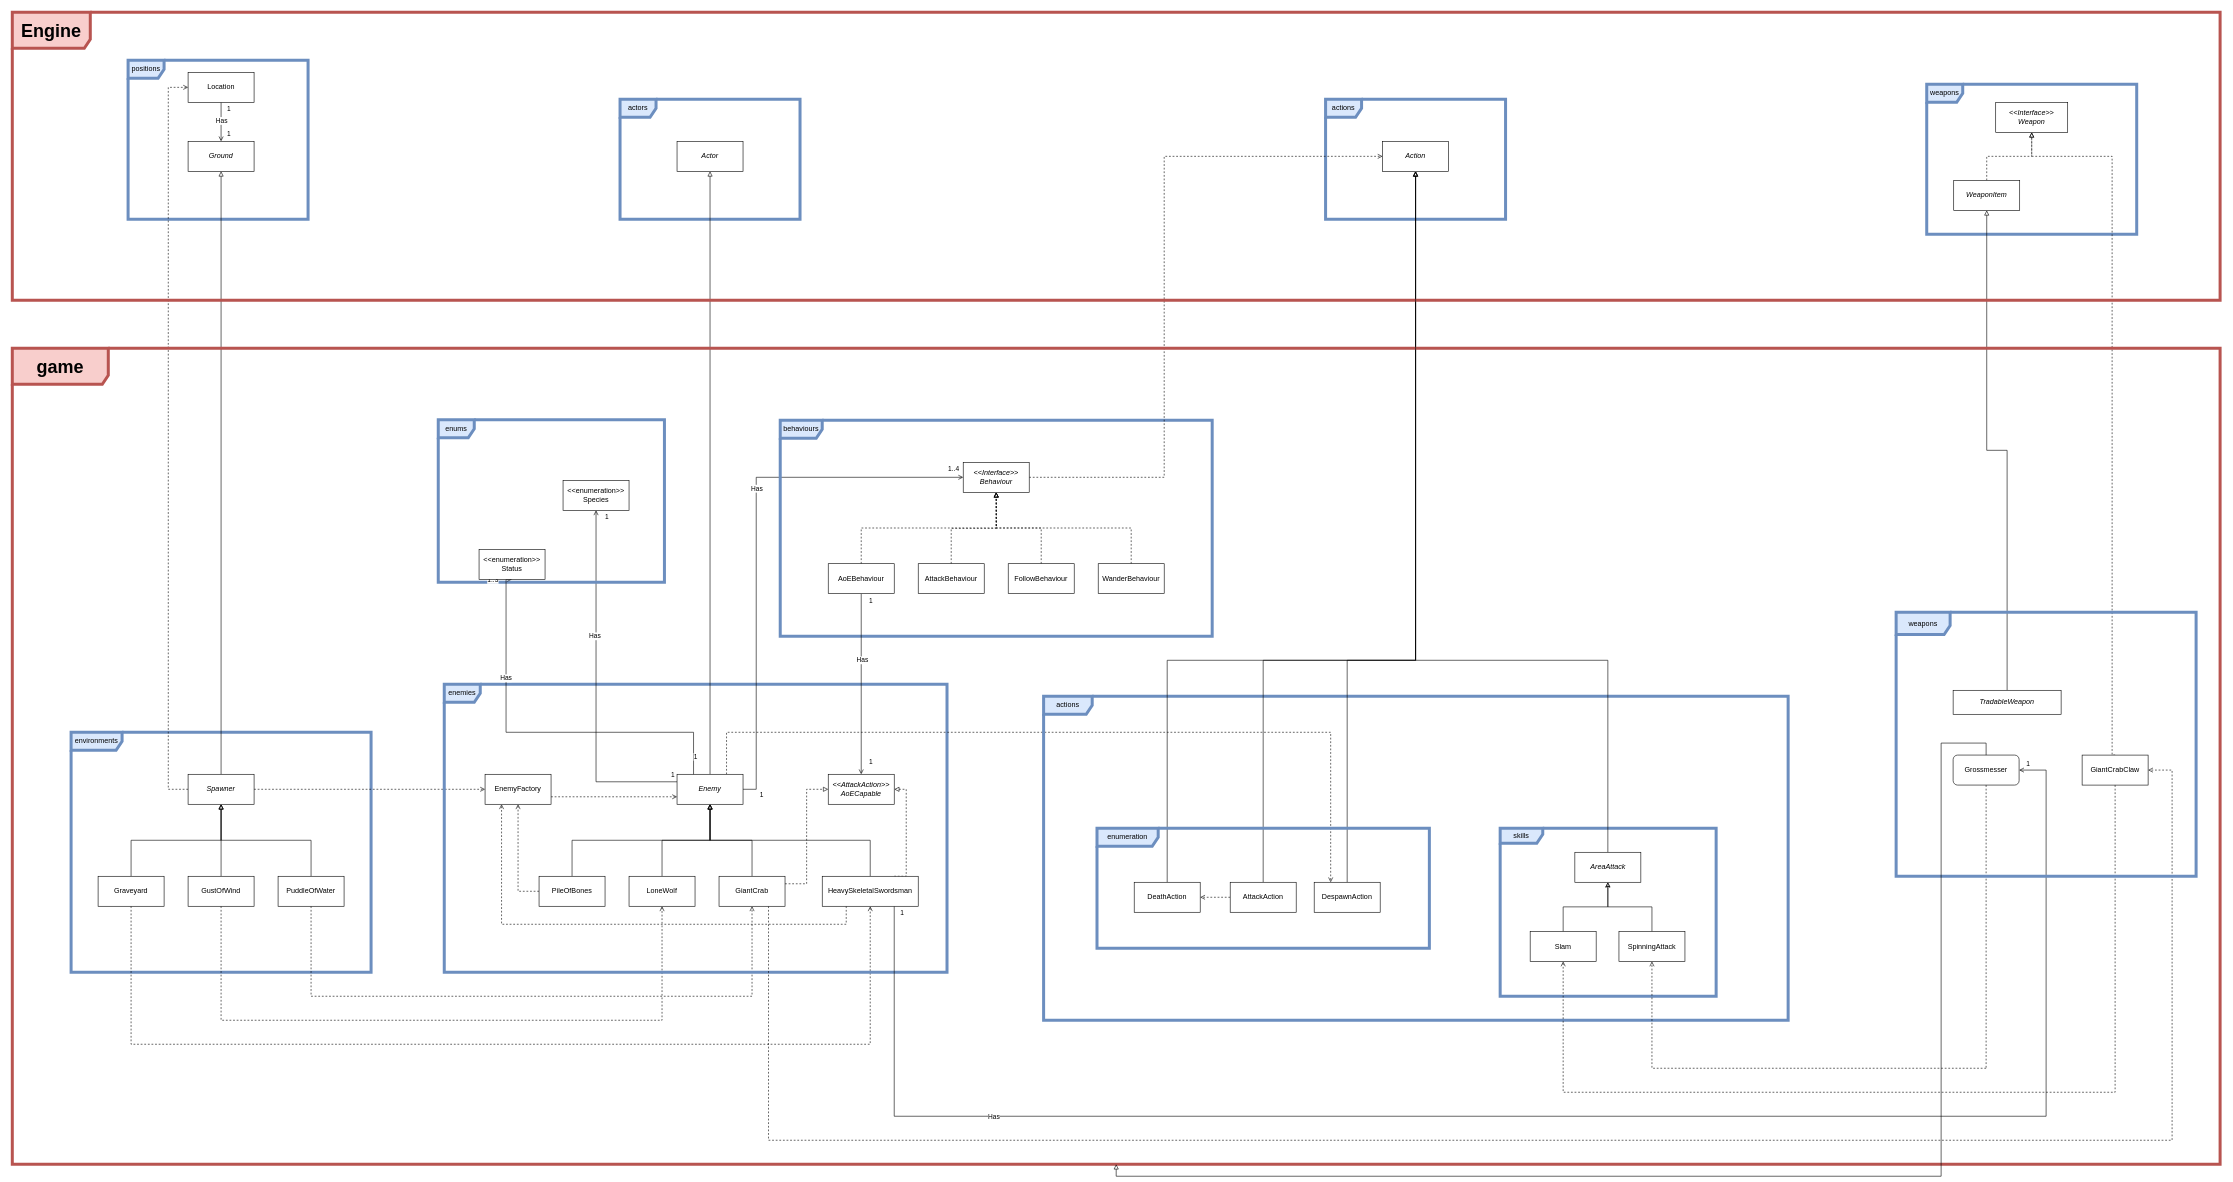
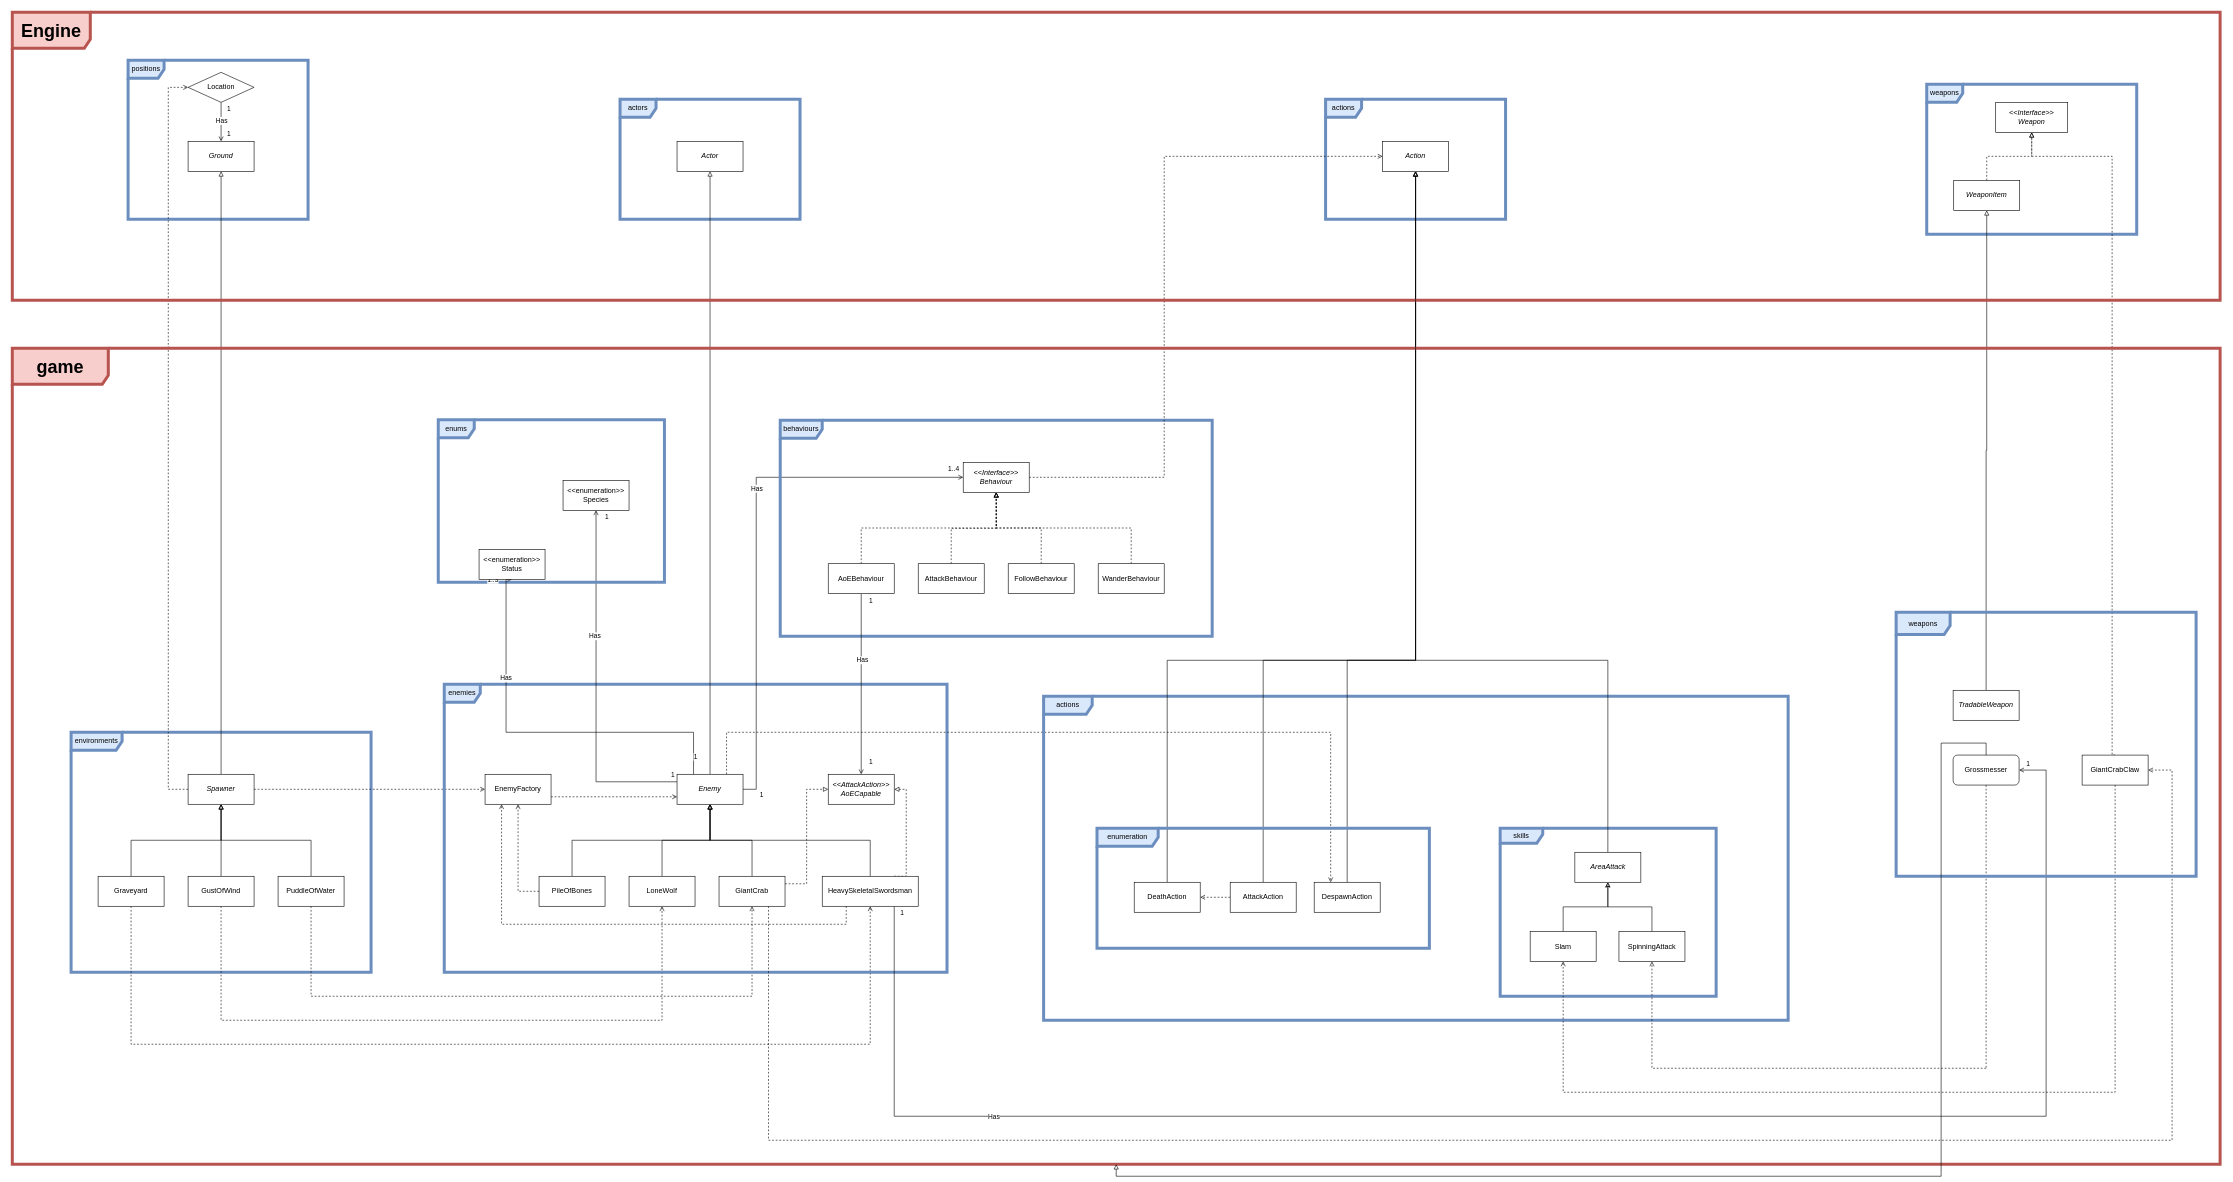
(221, 87) -> (221, 87)
(2007, 702) -> (1986, 705)
